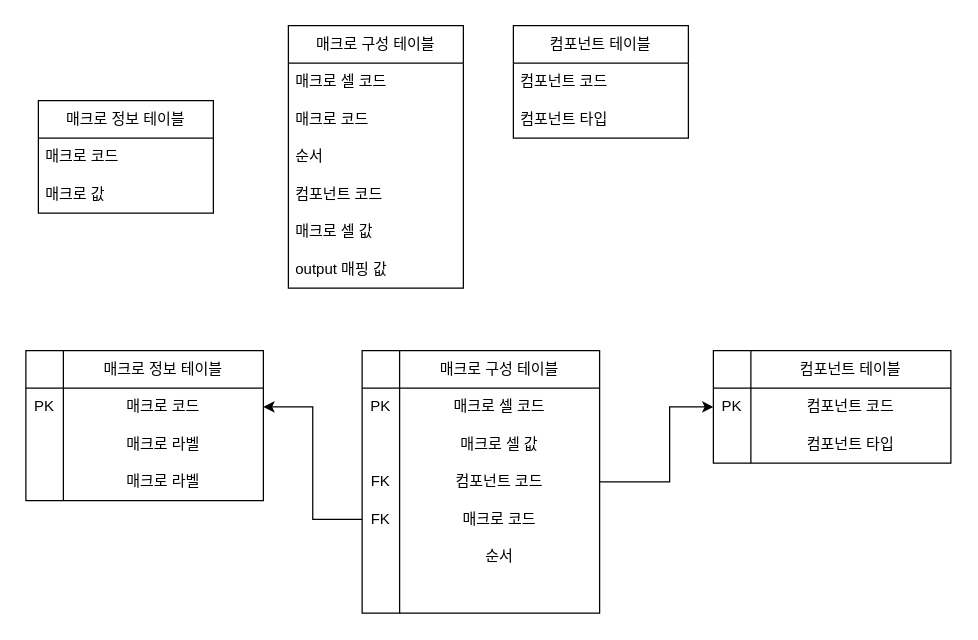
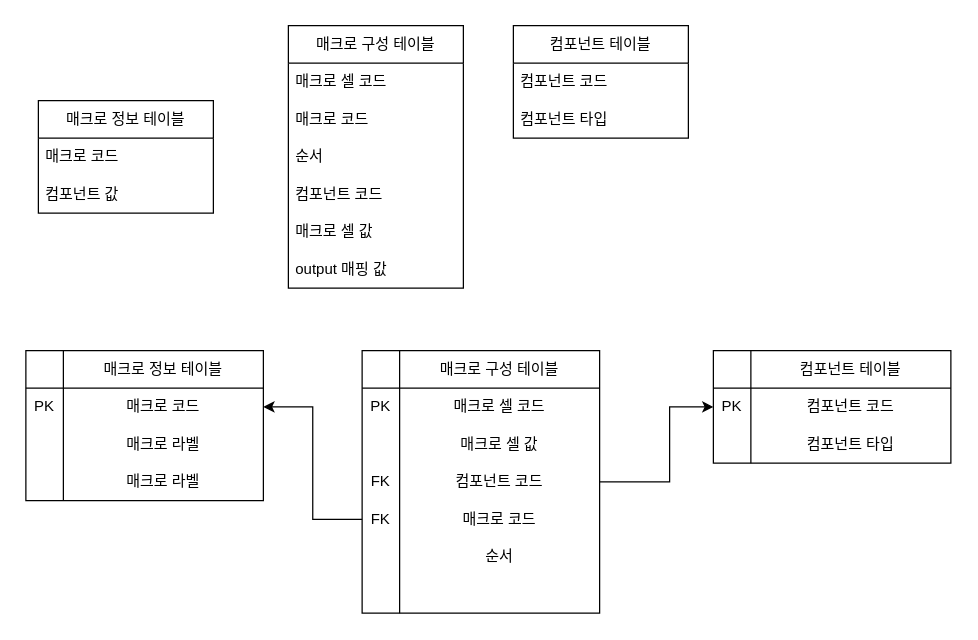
(78, 194) -> (85, 194)
